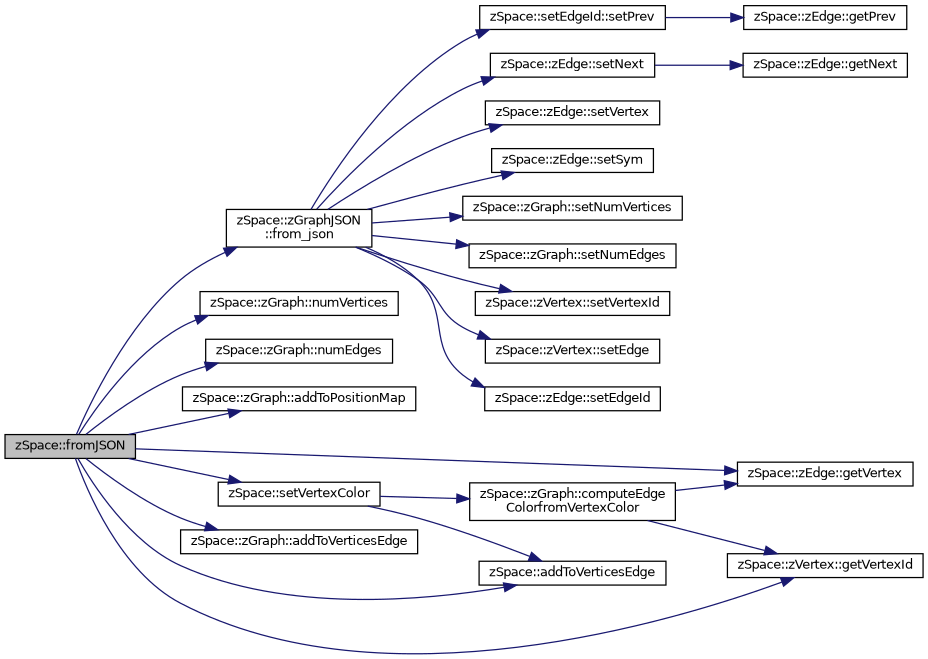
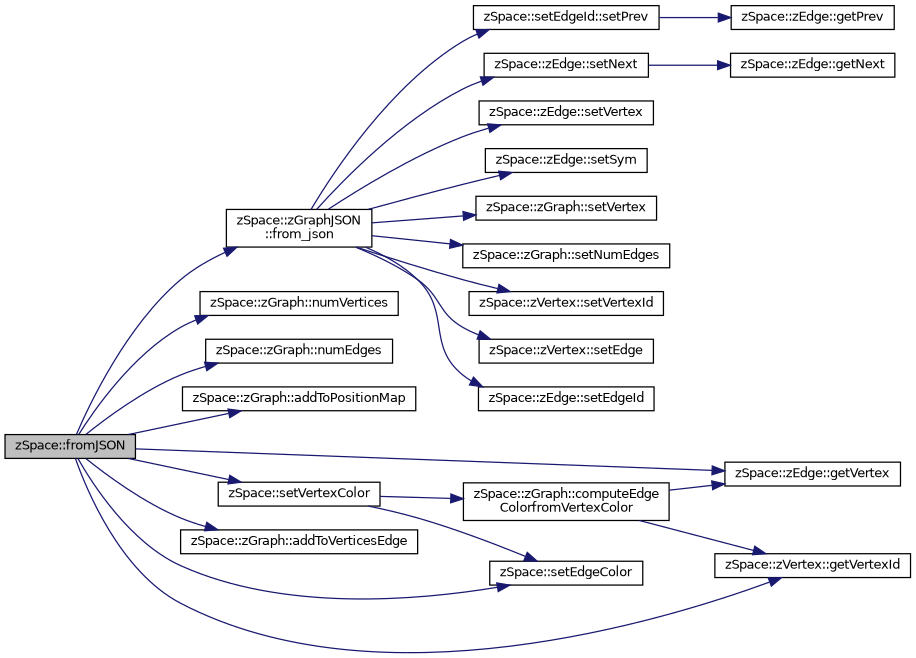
(573, 208) -> (566, 208)
(573, 573) -> (566, 573)
